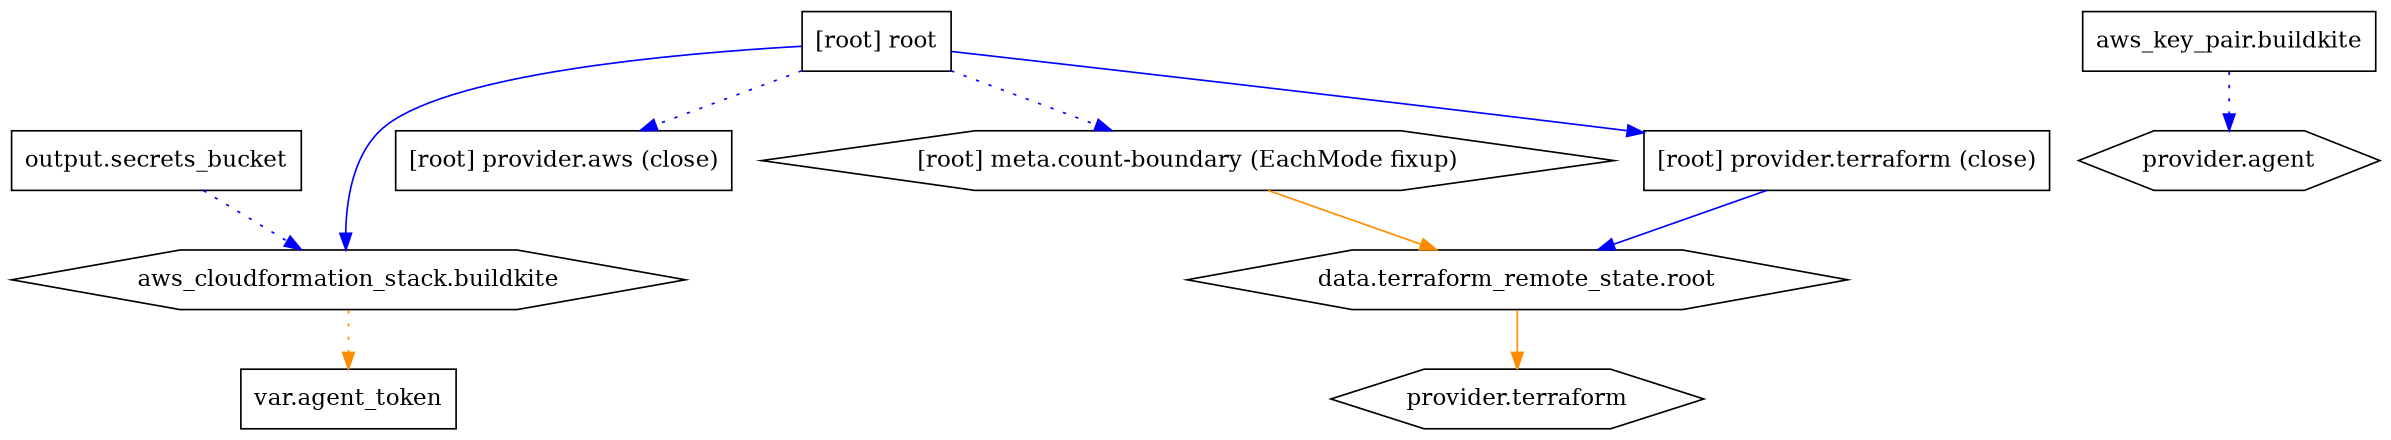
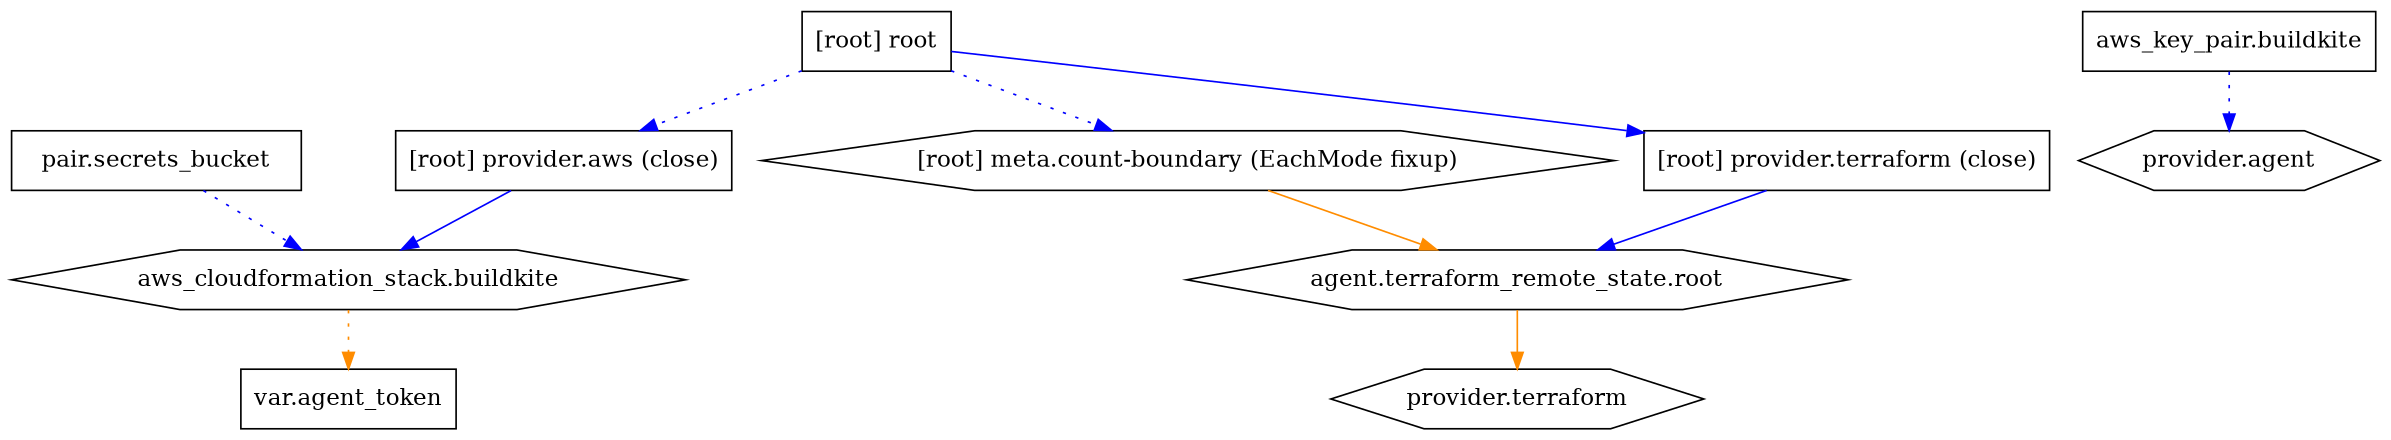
(531, 76) -> (464, 216)
(156, 161) -> (156, 161)
(1517, 280) -> (1517, 280)
